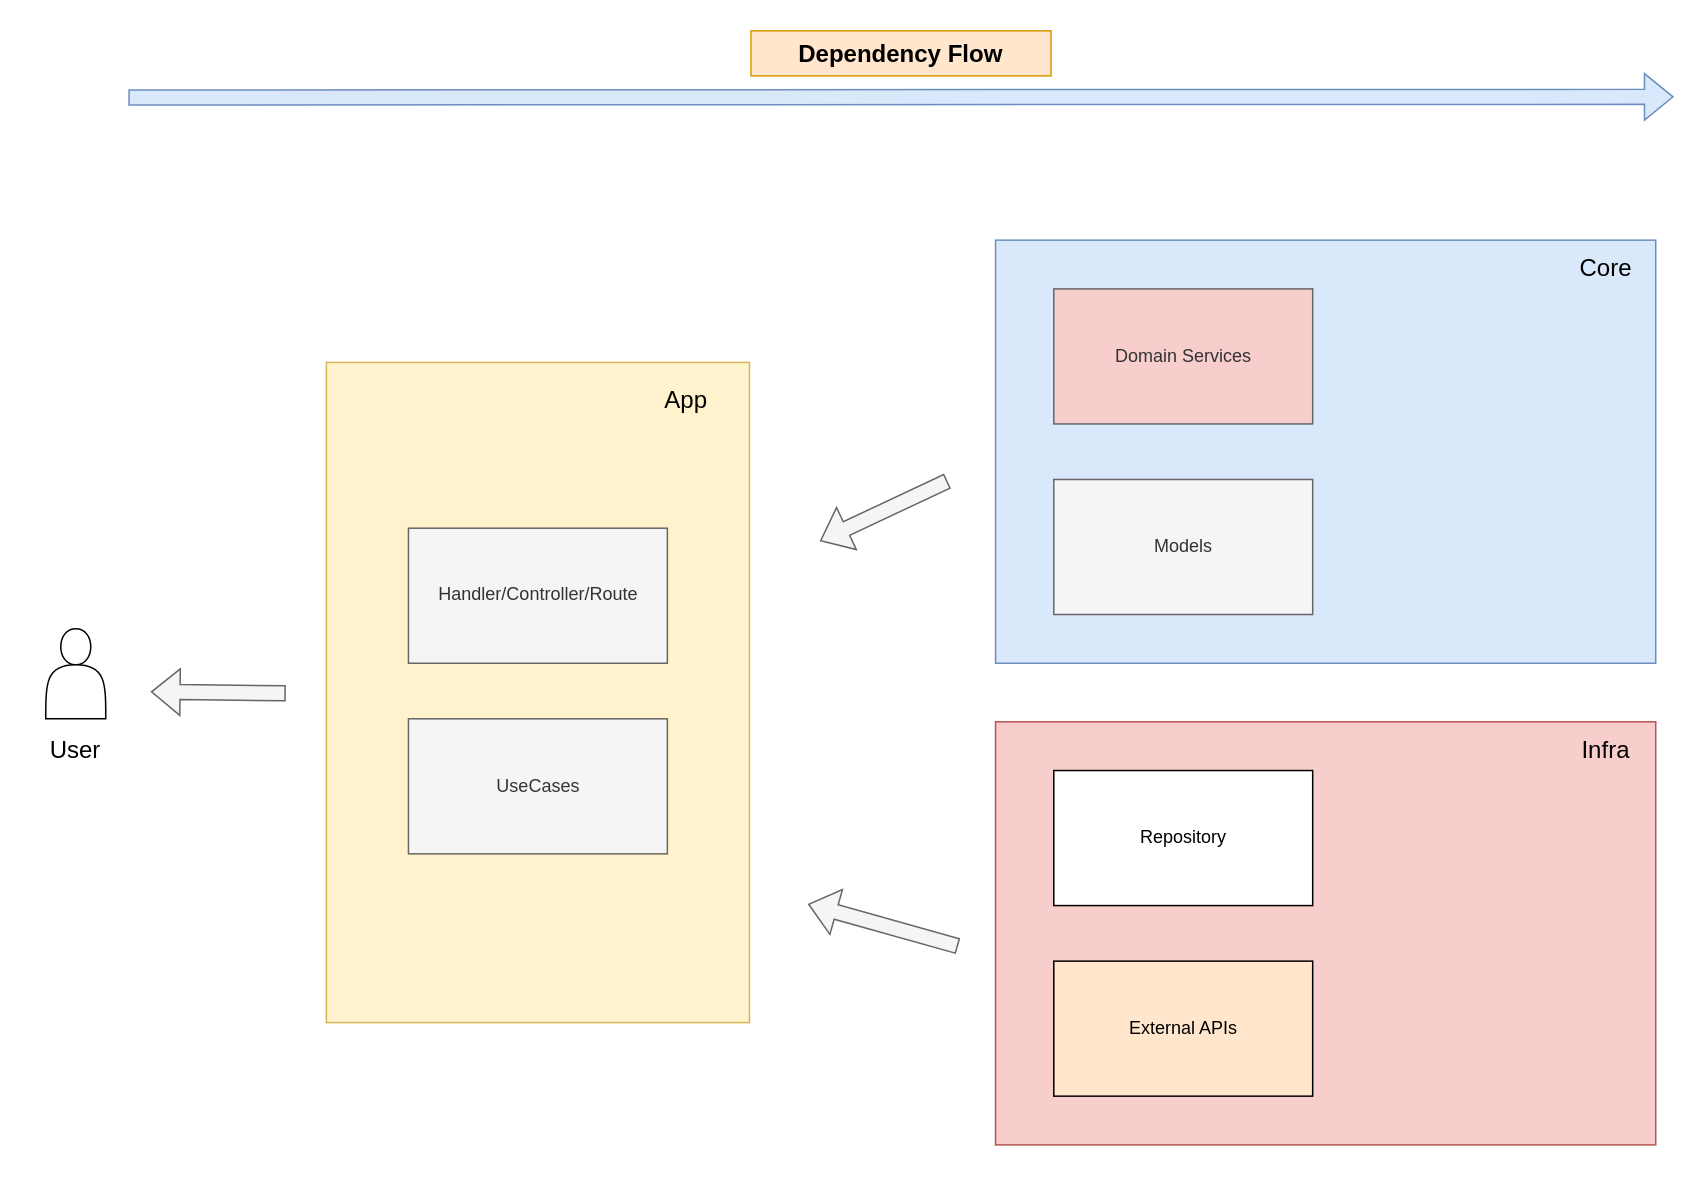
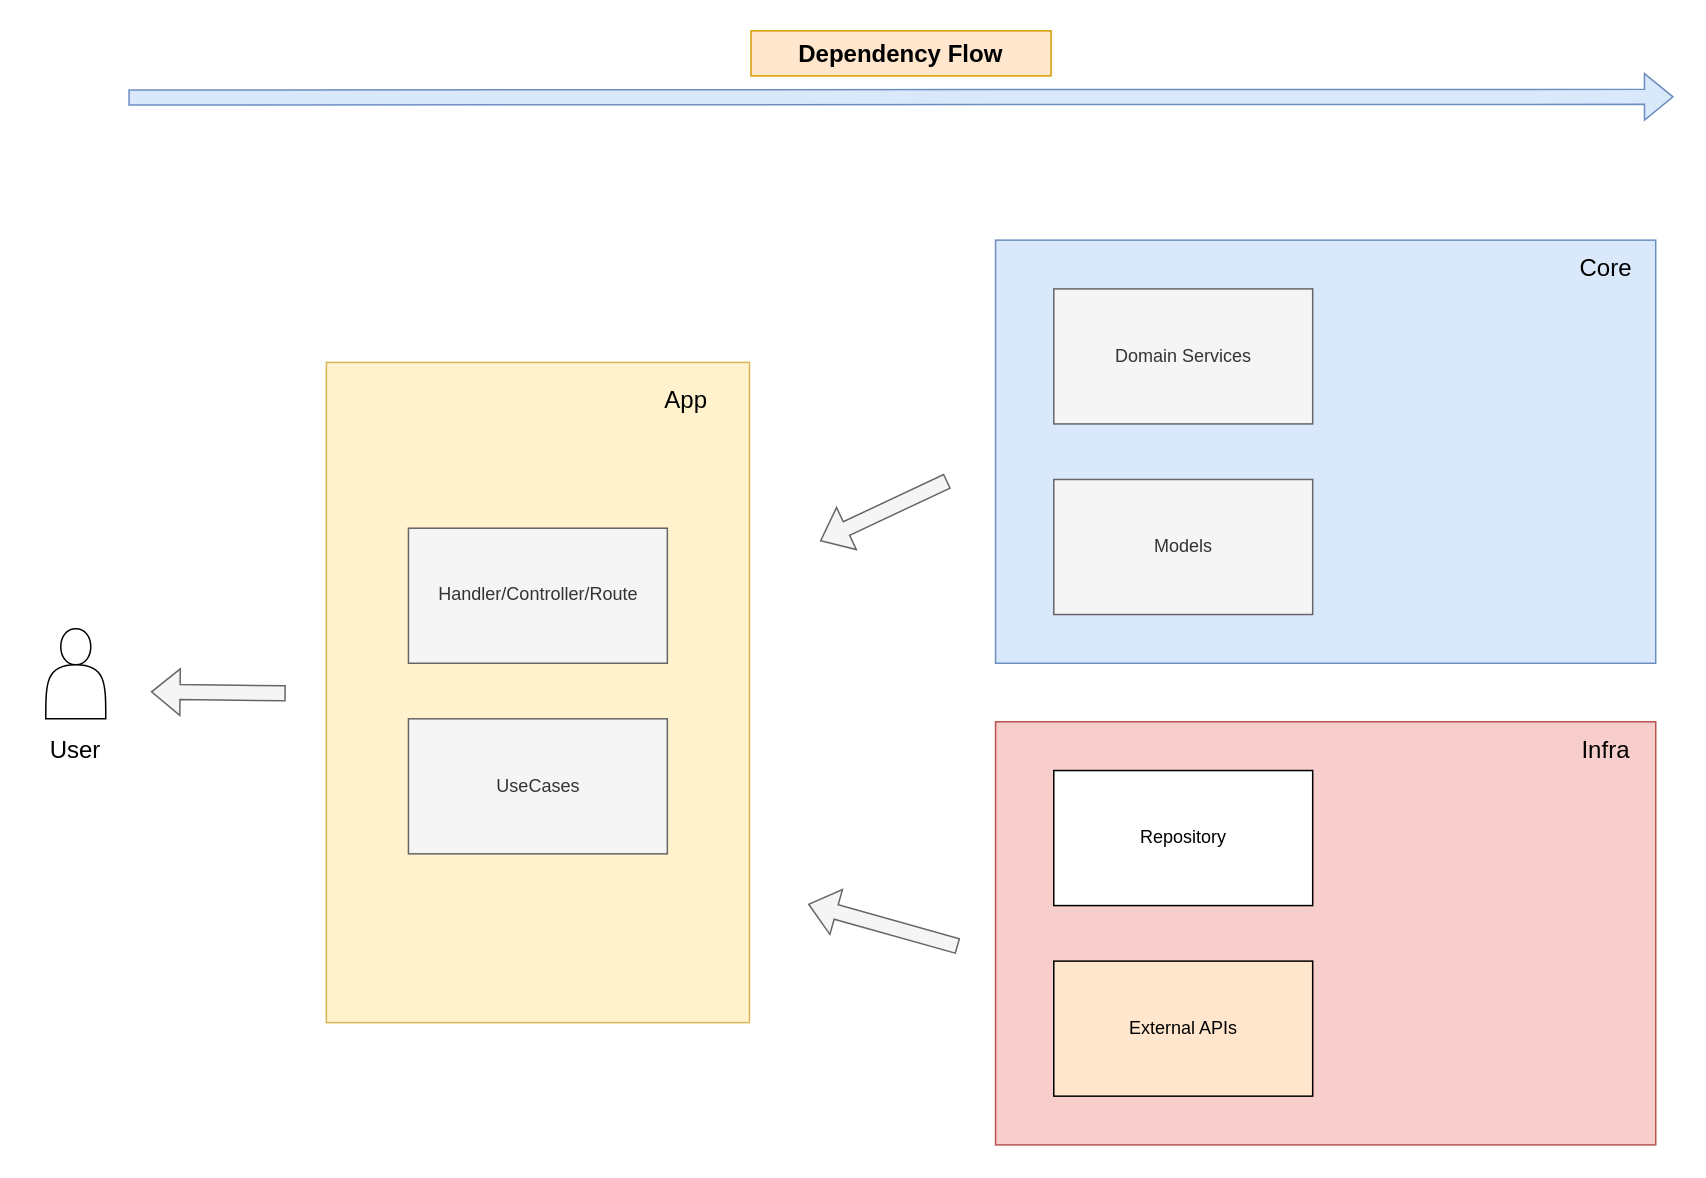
(1183, 356) -> (1183, 356)
